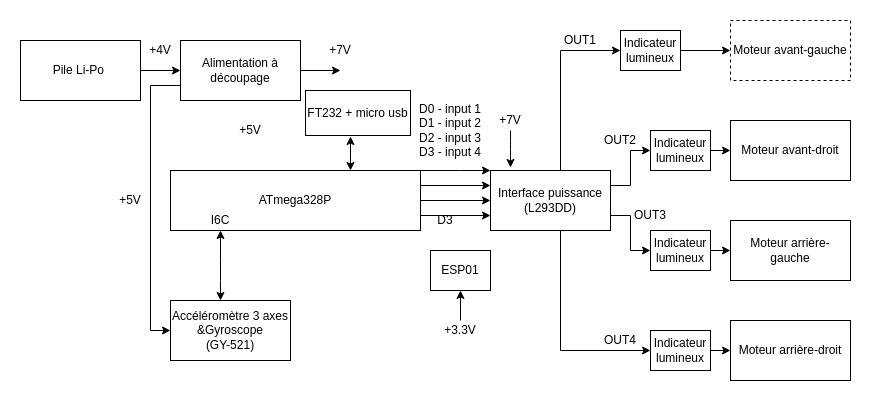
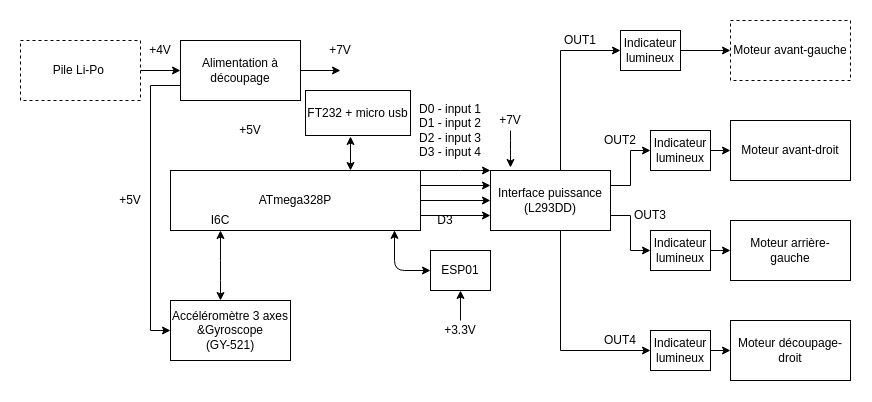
(81, 71) -> (81, 71)
none -> (395, 266)
(791, 351) -> (791, 351)
